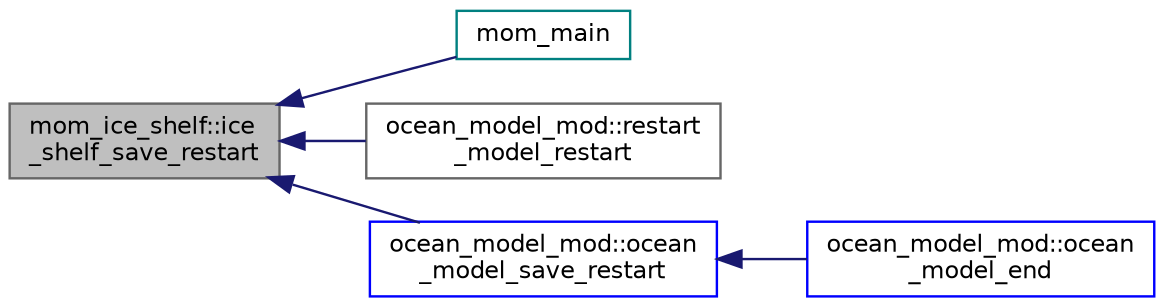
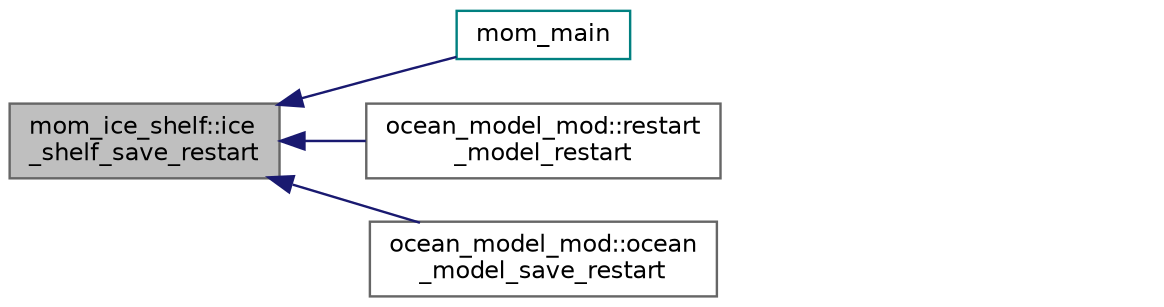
(543, 259) -> (543, 259)
(981, 259) -> none
